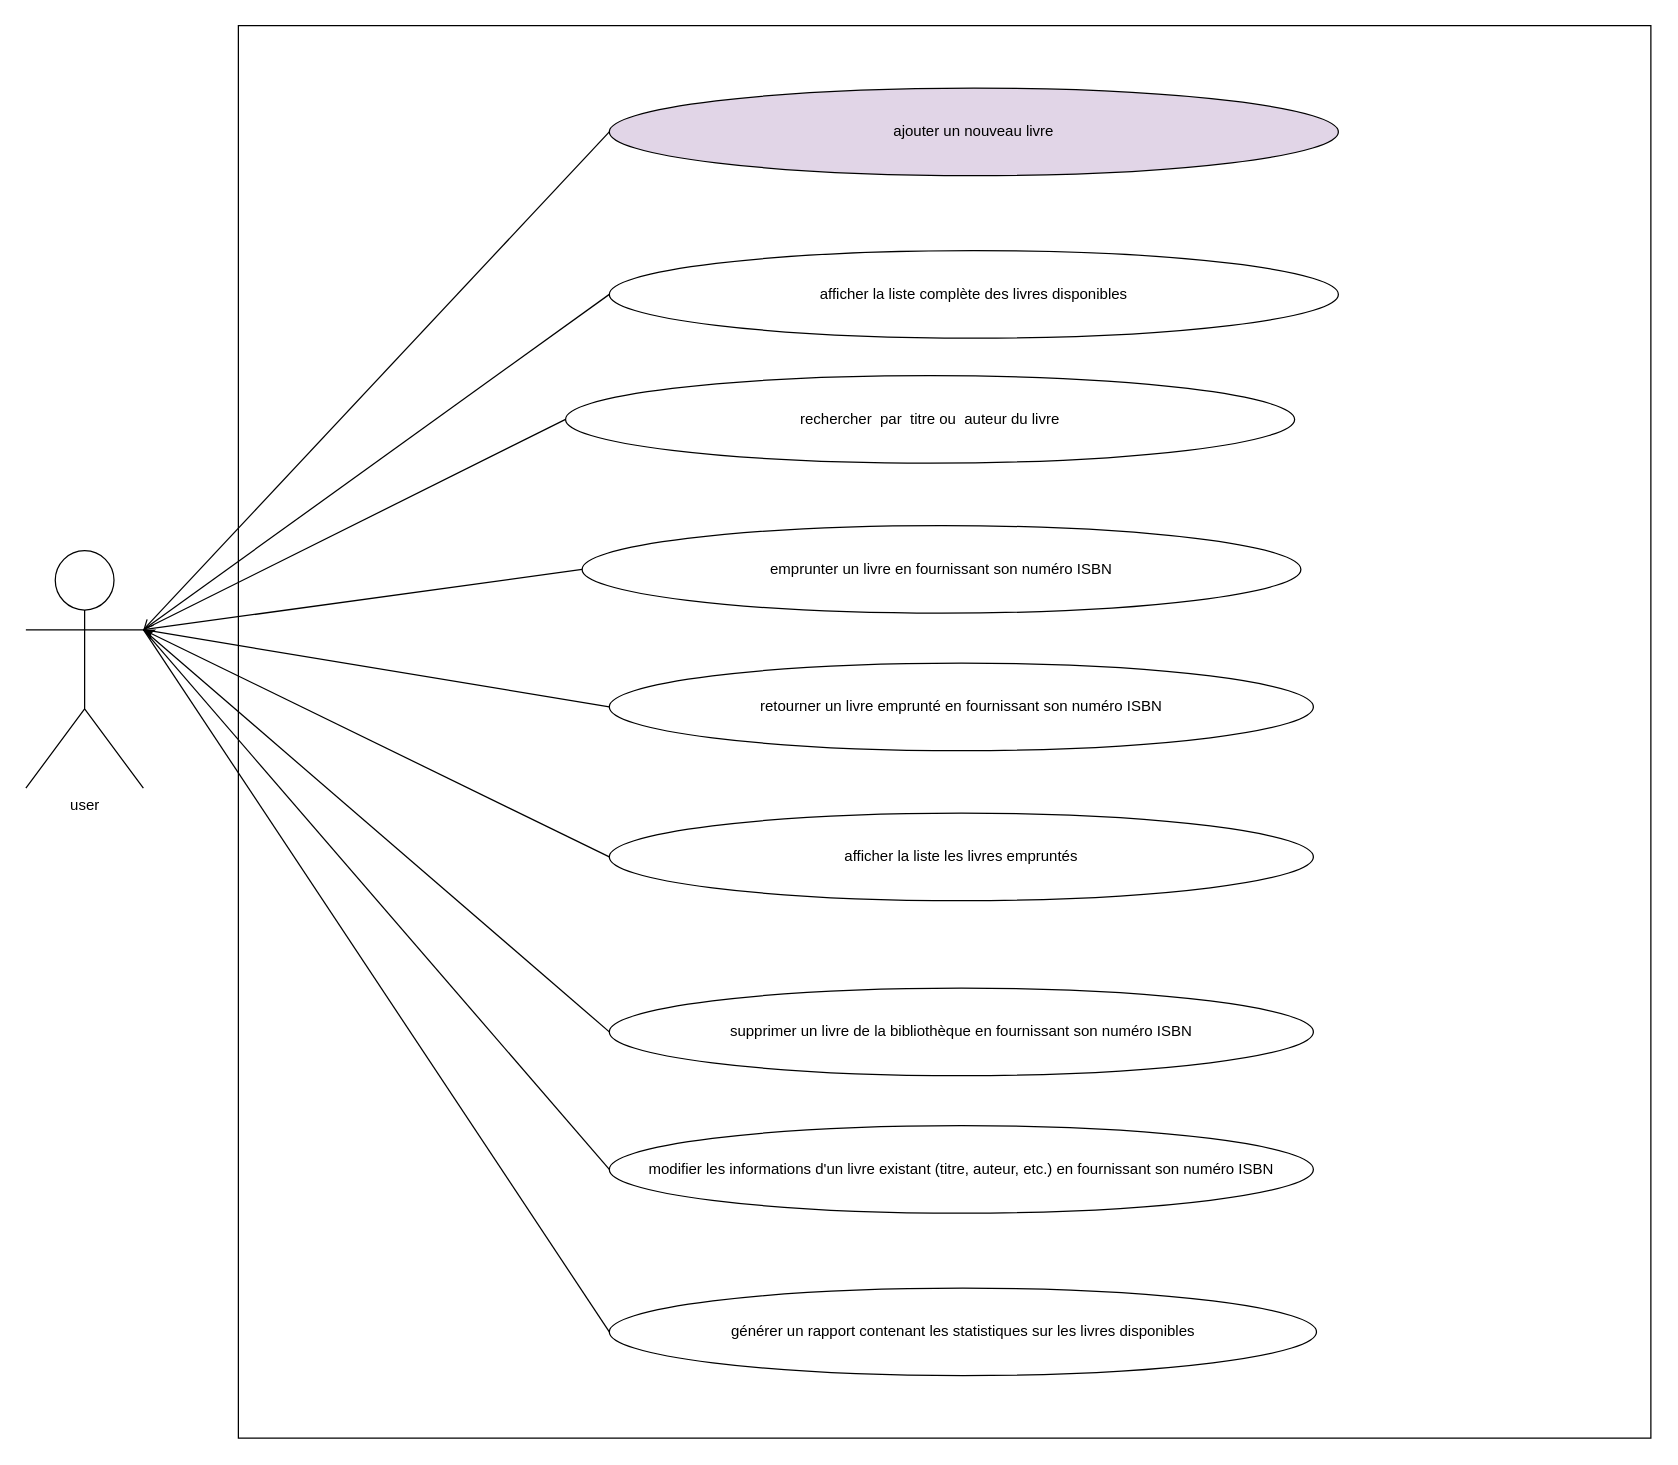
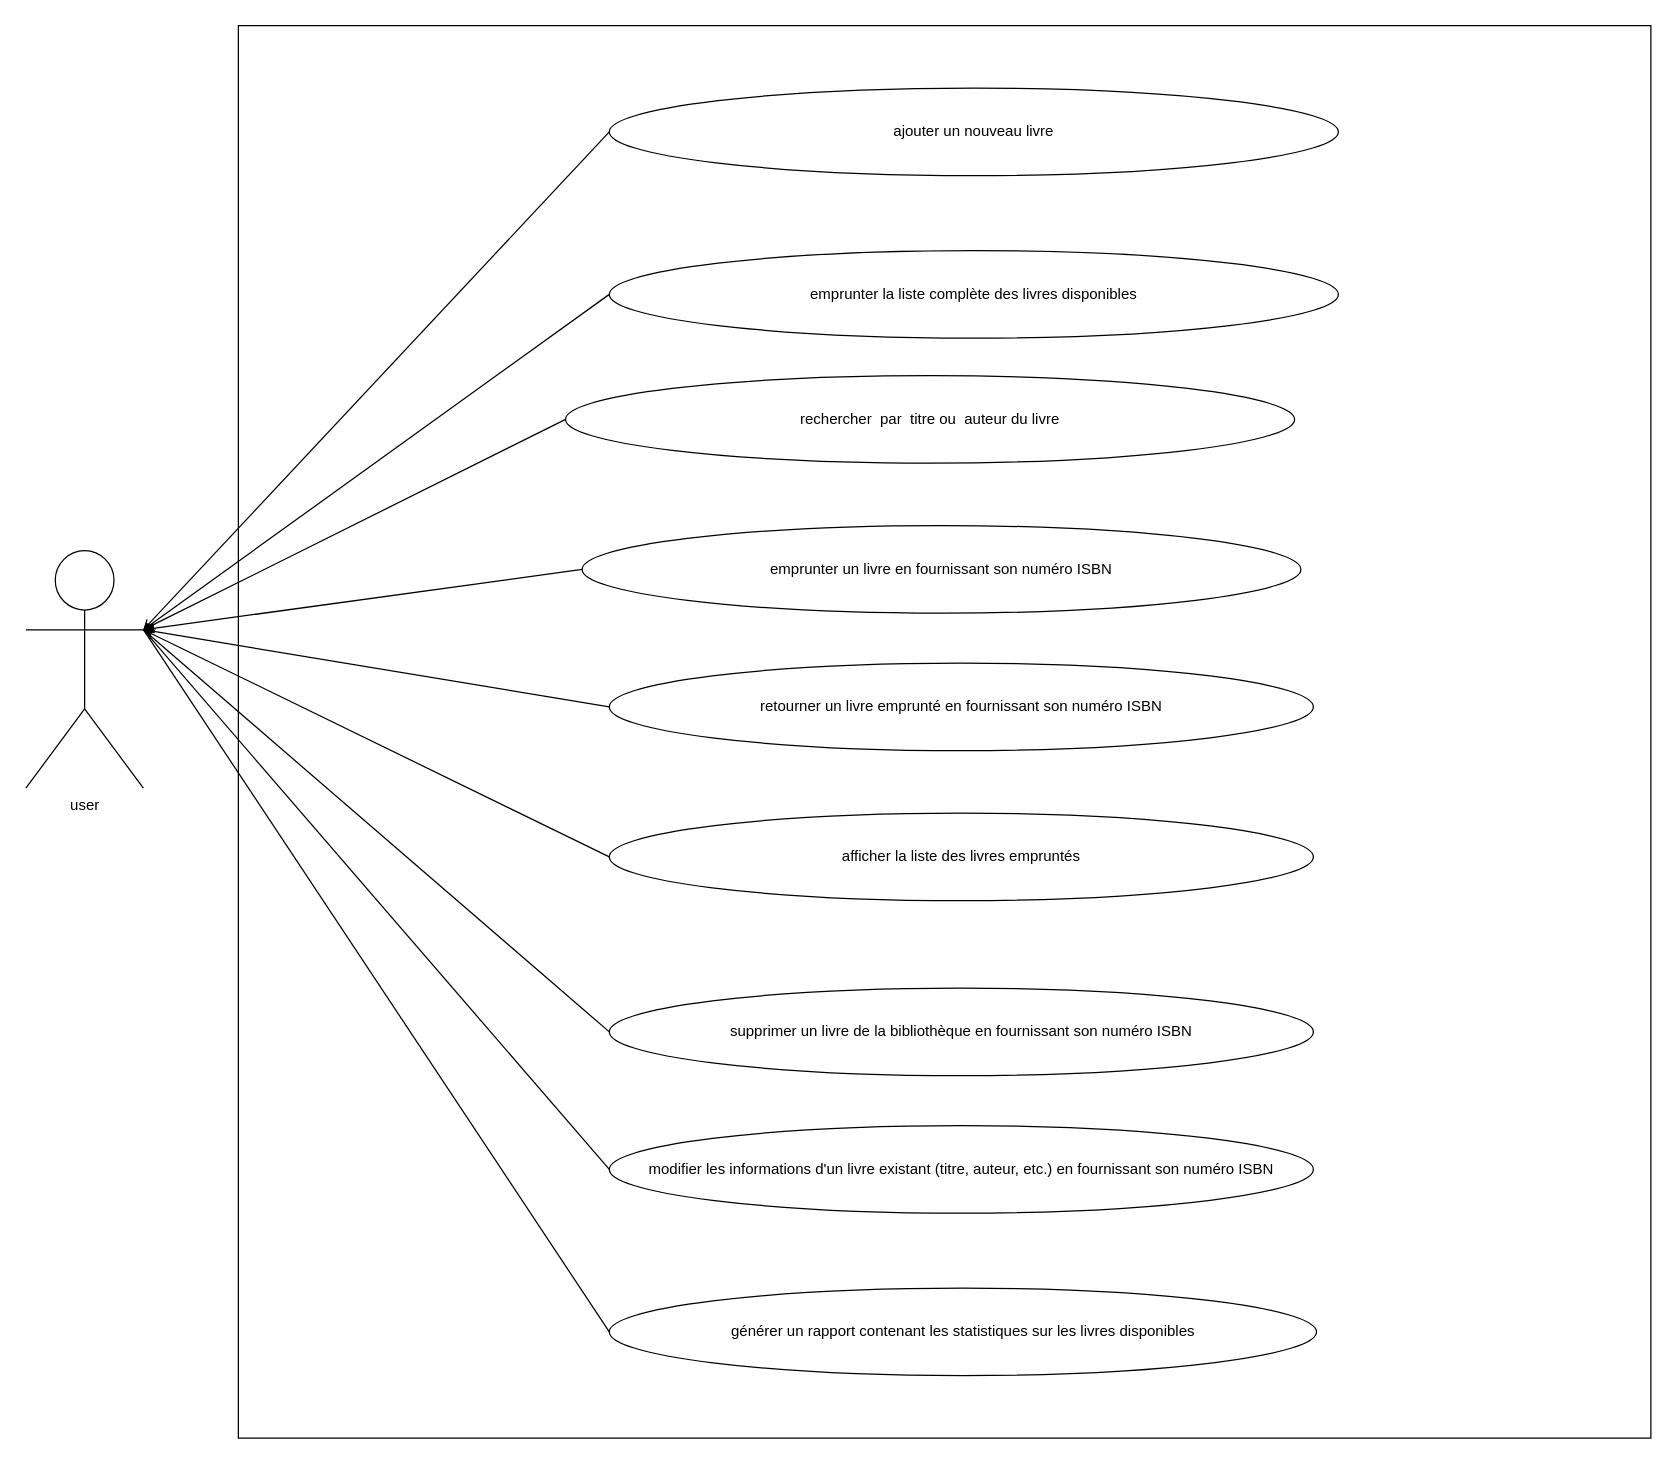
(974, 132) -> (974, 132)
(974, 294) -> (974, 294)
(154, 624) -> (154, 625)
(154, 628) -> (154, 628)
(961, 857) -> (961, 857)
